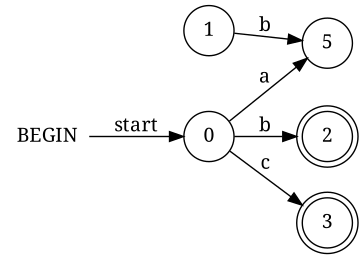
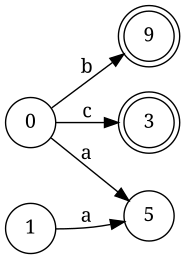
(265, 26) -> (87, 217)
(47, 137) -> none
(327, 137) -> (149, 36)
